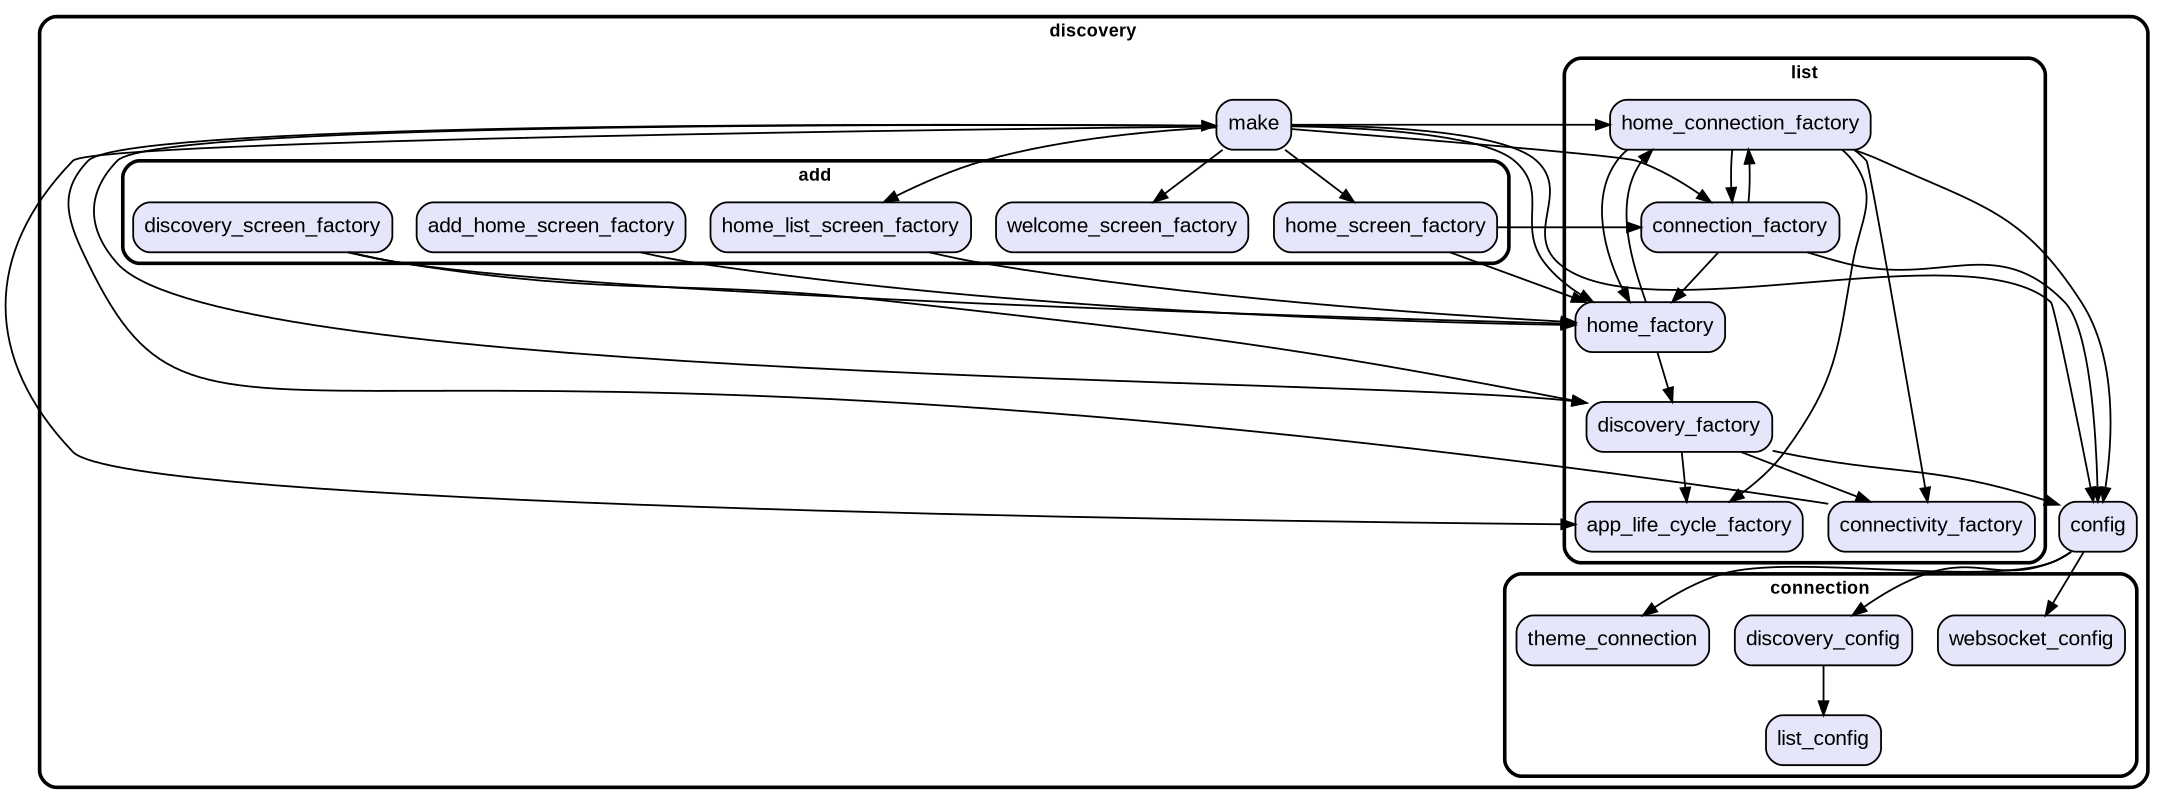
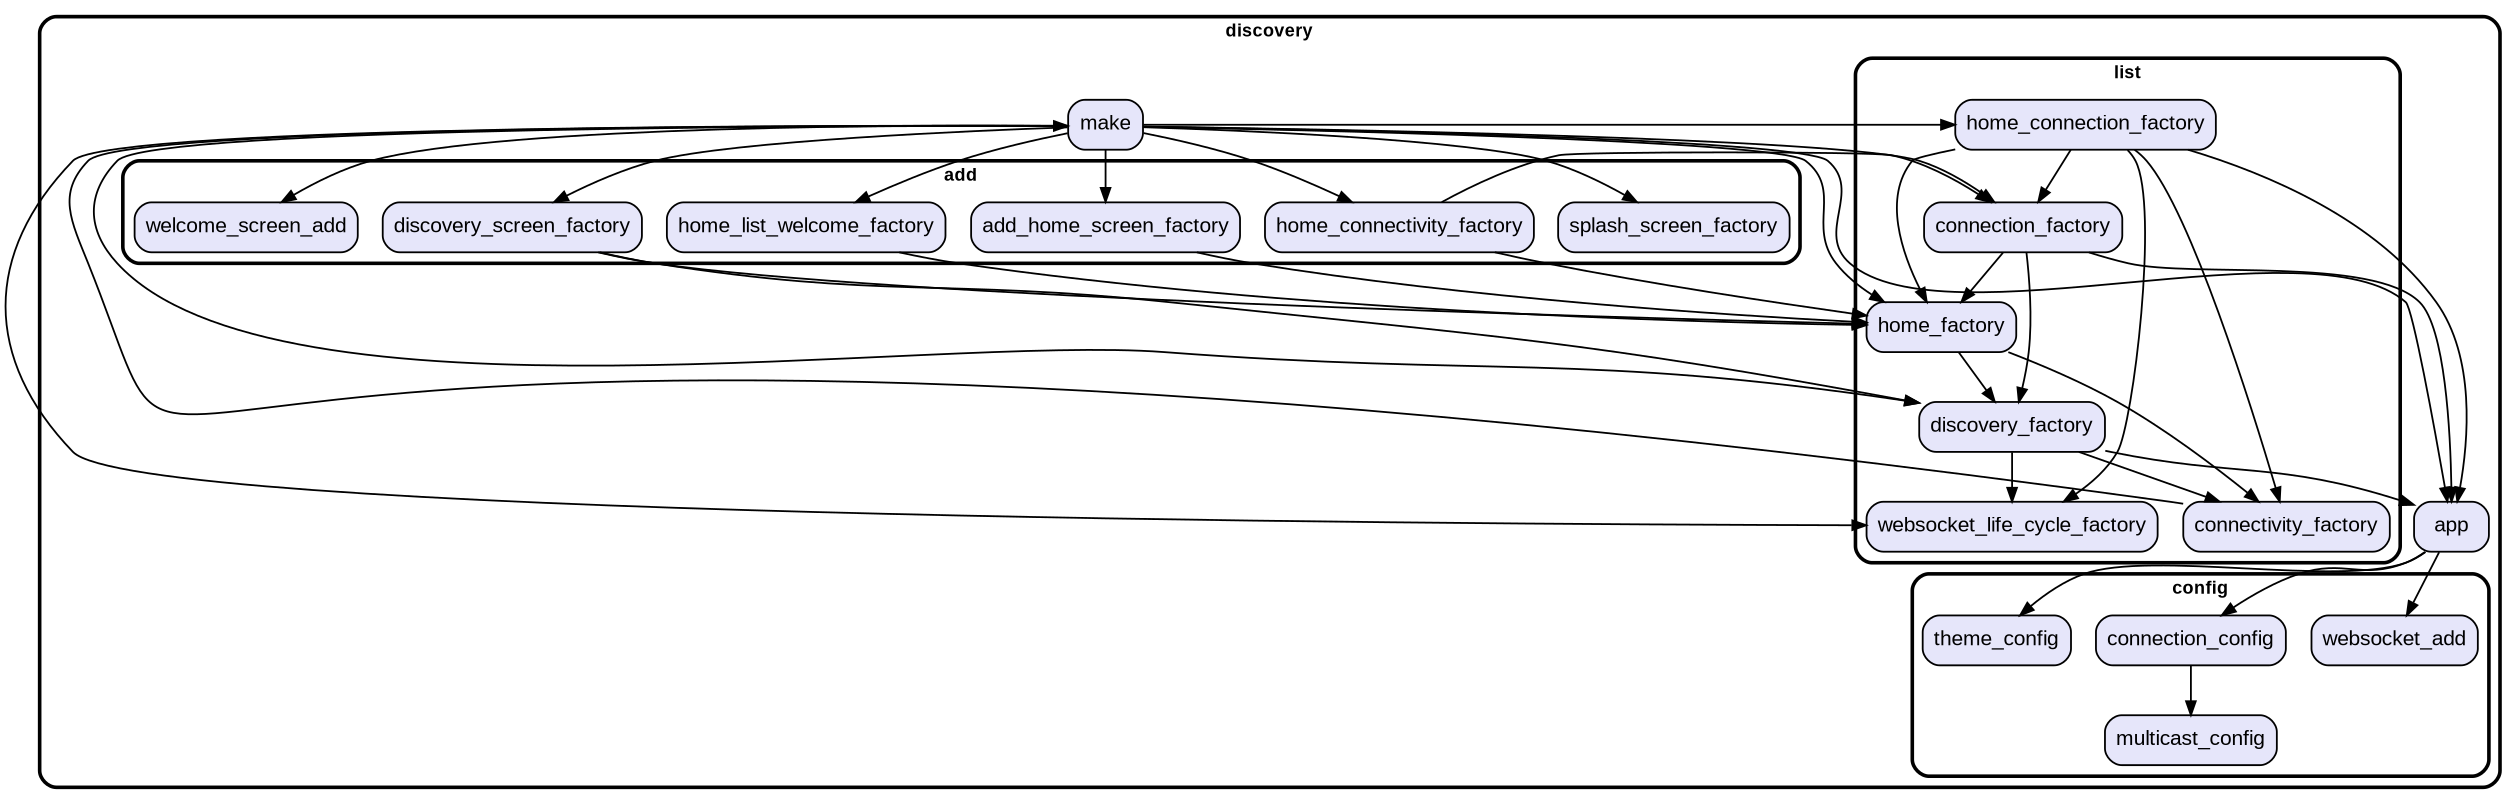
none -> (813, 141)
none -> (1106, 170)
(1750, 183) -> (2030, 321)
(841, 227) -> (806, 227)
(1122, 227) -> (246, 227)
(1386, 227) -> (1399, 227)
none -> (1674, 227)
(1629, 238) -> (2140, 416)
(1689, 527) -> (2012, 527)
(2098, 527) -> (2451, 527)
(1821, 589) -> (2201, 589)
(1613, 640) -> (1997, 640)
(1824, 640) -> (2191, 640)
(2031, 640) -> (2395, 640)
(1824, 740) -> (2191, 740)
